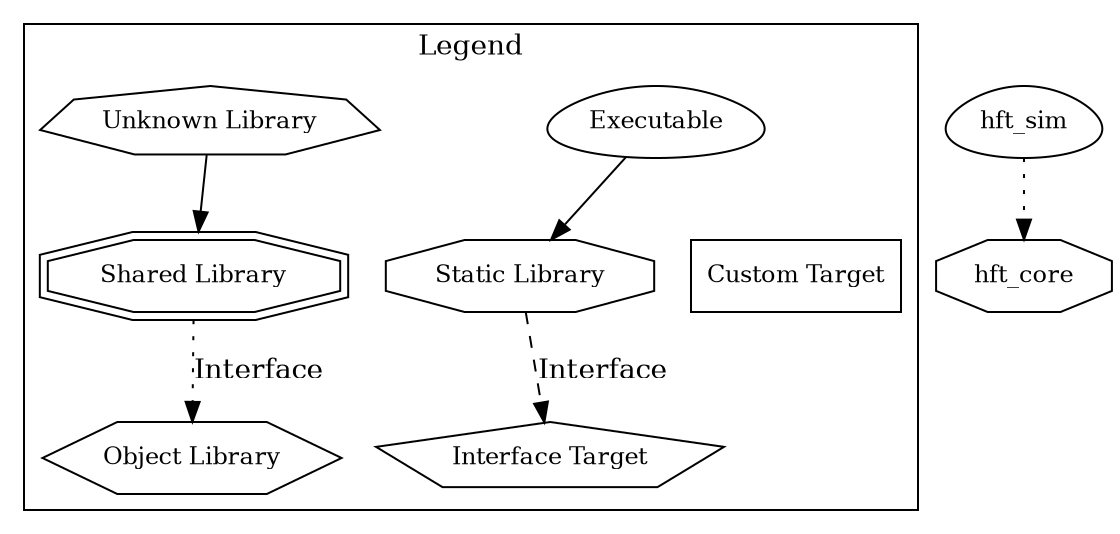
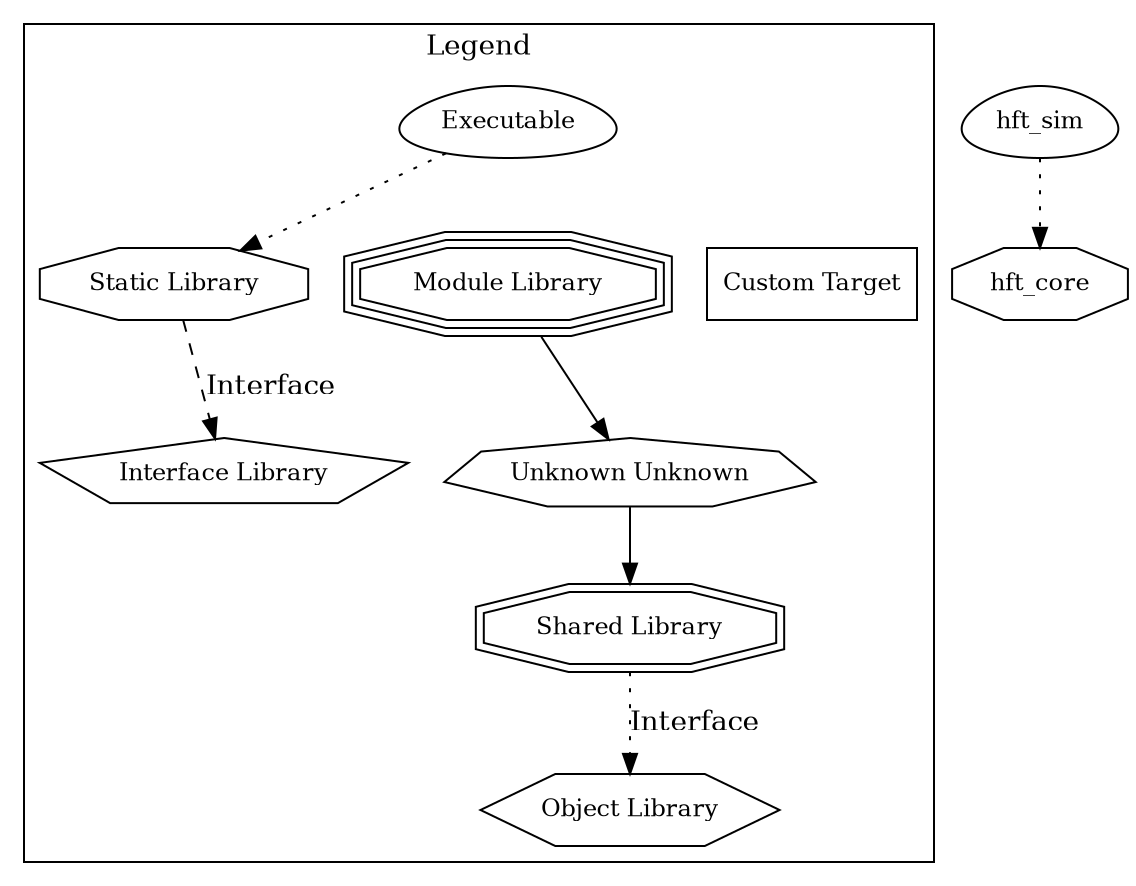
(210, 122) -> (630, 474)
(595, 191) -> (352, 198)
none -> (508, 284)
(550, 458) -> (224, 474)
